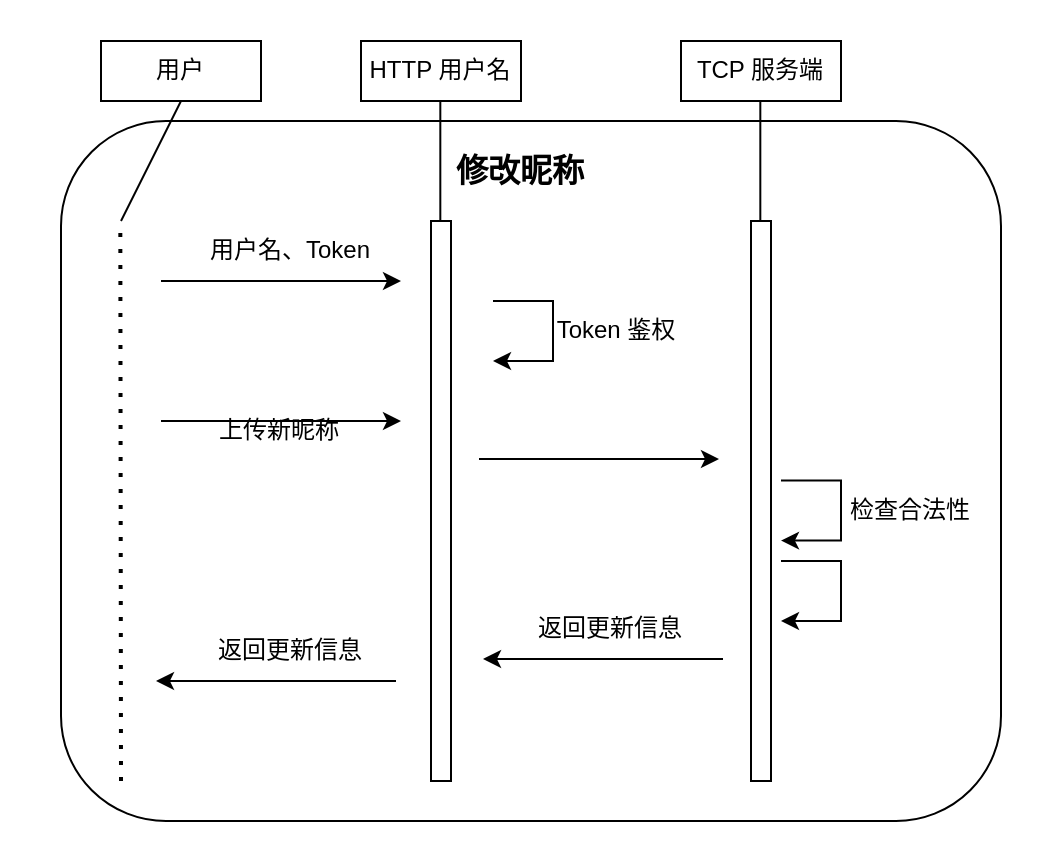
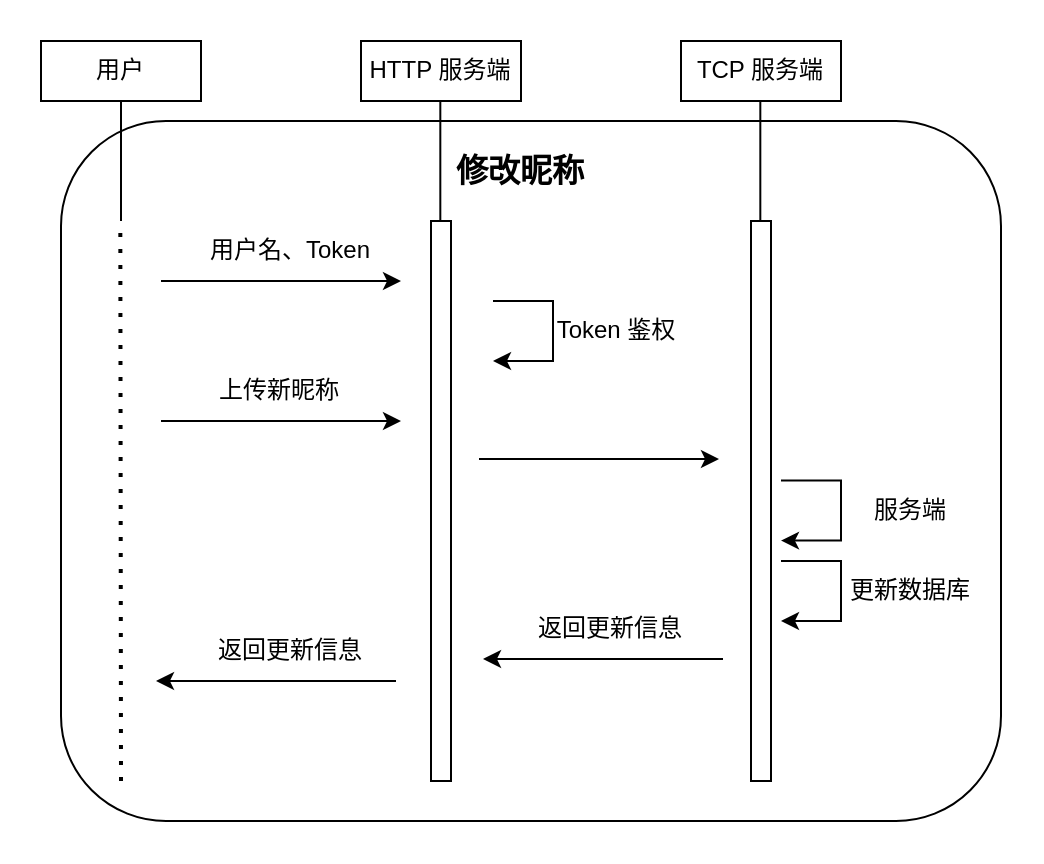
(181, 71) -> (121, 71)
(441, 71) -> (441, 71)
(279, 431) -> (279, 391)
(911, 511) -> (911, 511)
none -> (911, 591)
